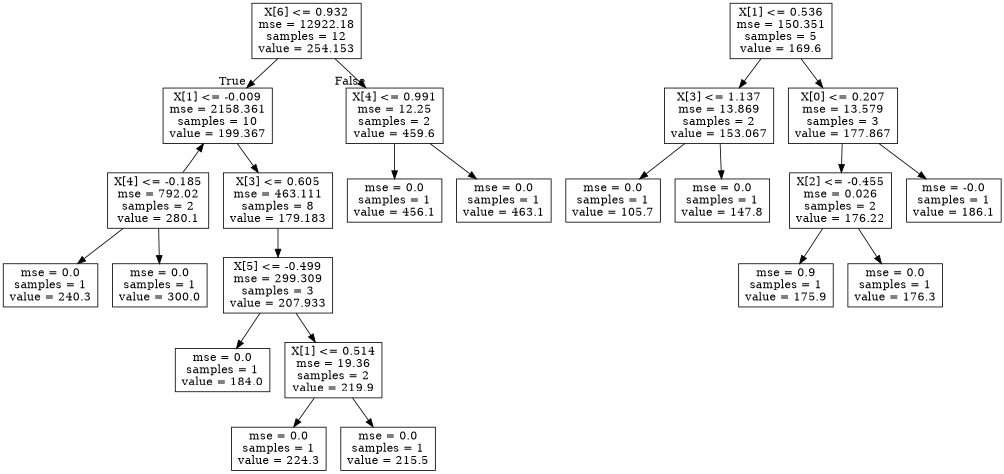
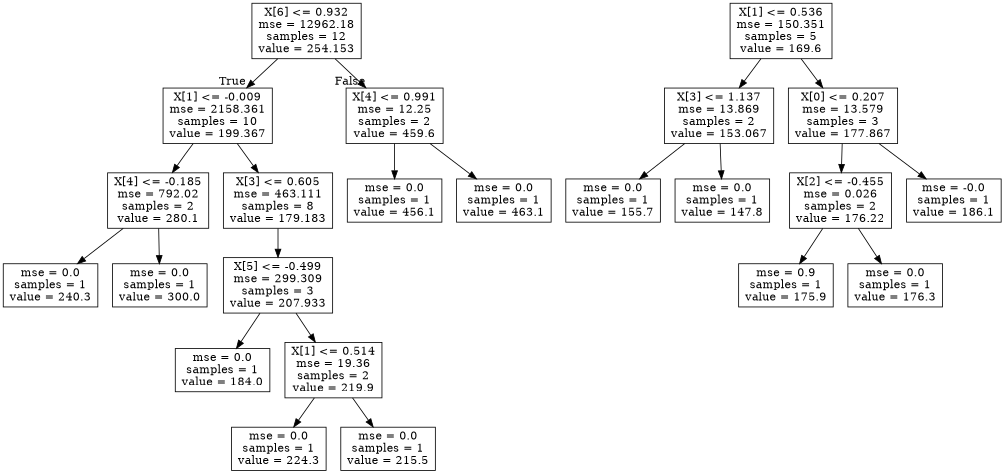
(307, 31) -> (307, 31)
(191, 162) -> (185, 155)
(613, 201) -> (613, 201)
